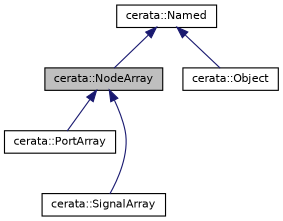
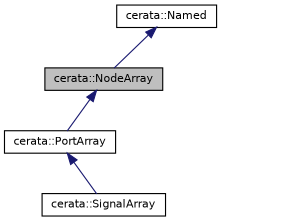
(231, 79) -> none
(126, 148) -> (85, 178)
